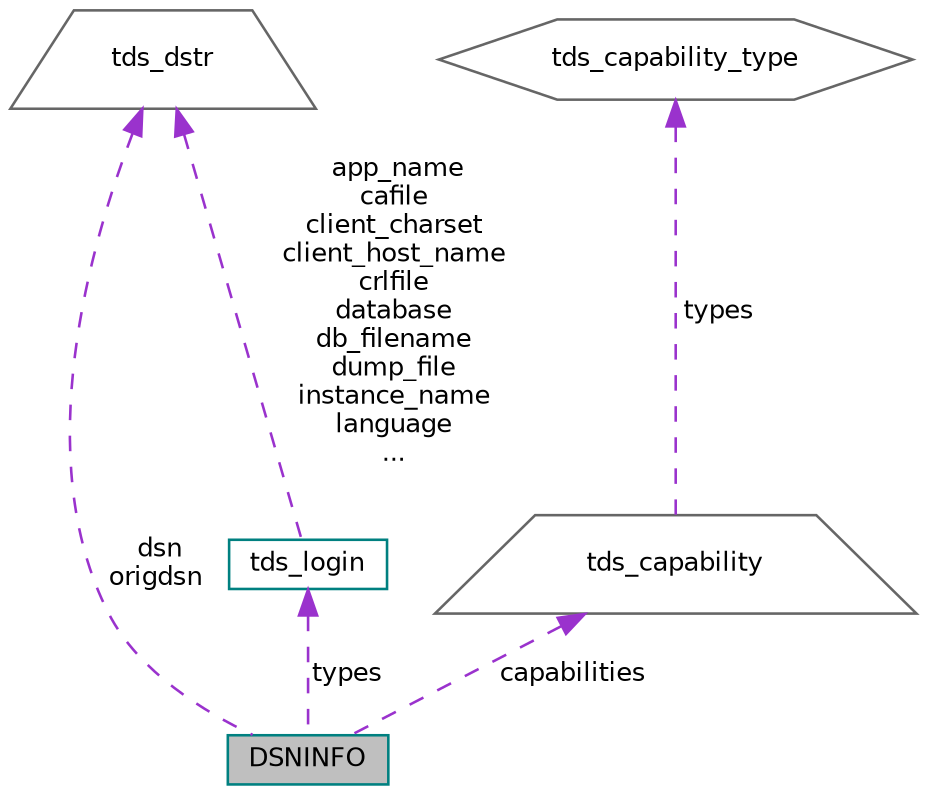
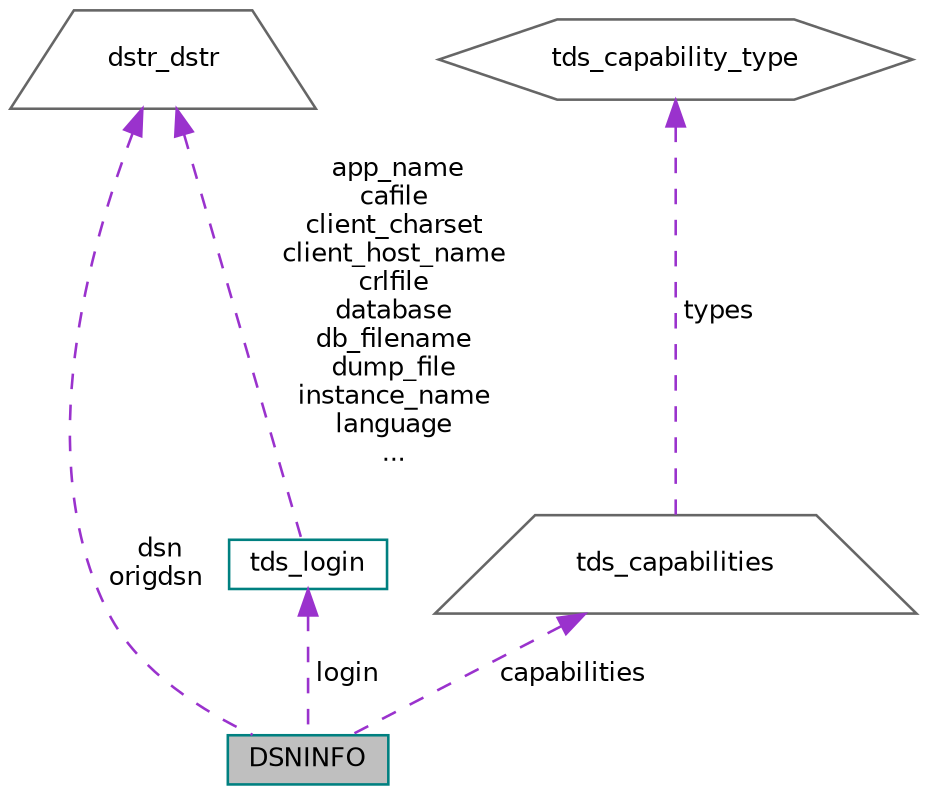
(163, 60) -> (163, 60)
(676, 564) -> (676, 564)
(344, 674) -> (344, 674)
